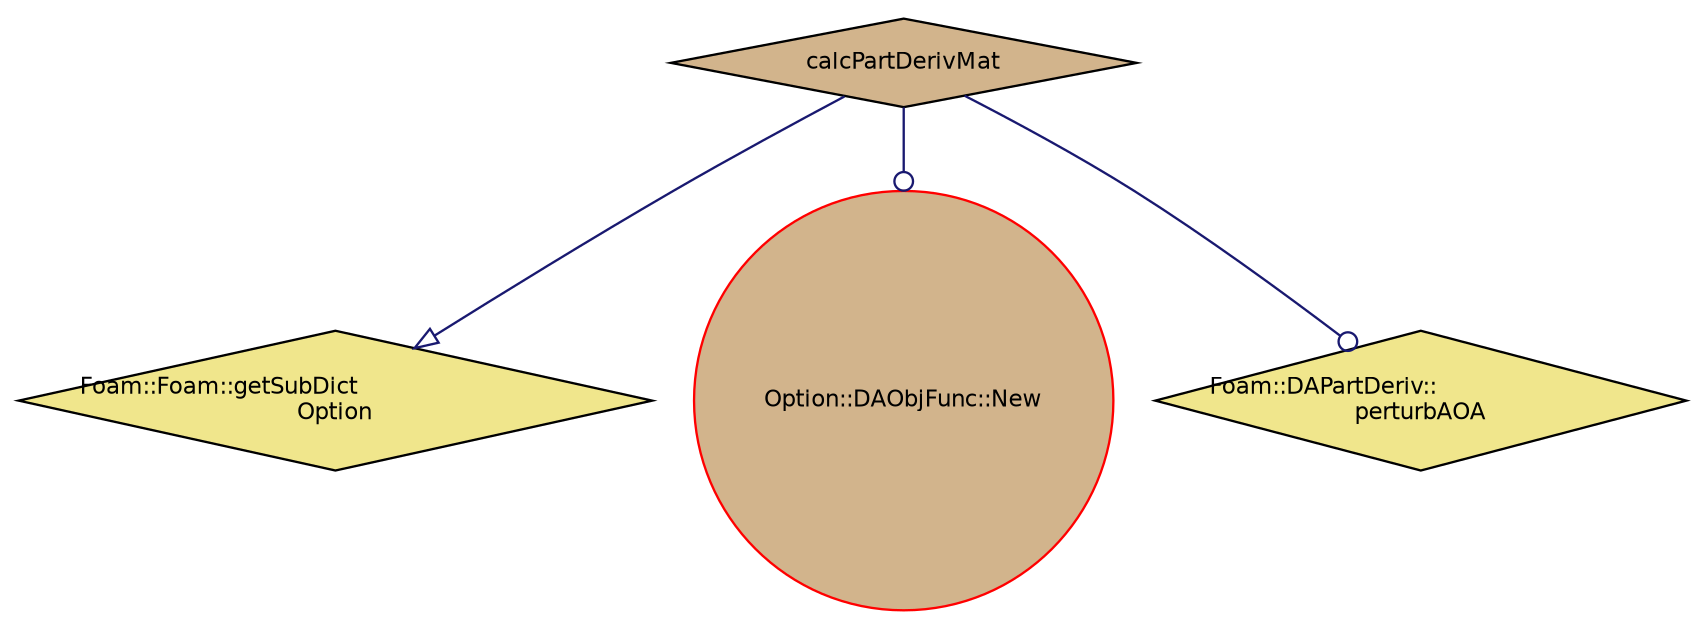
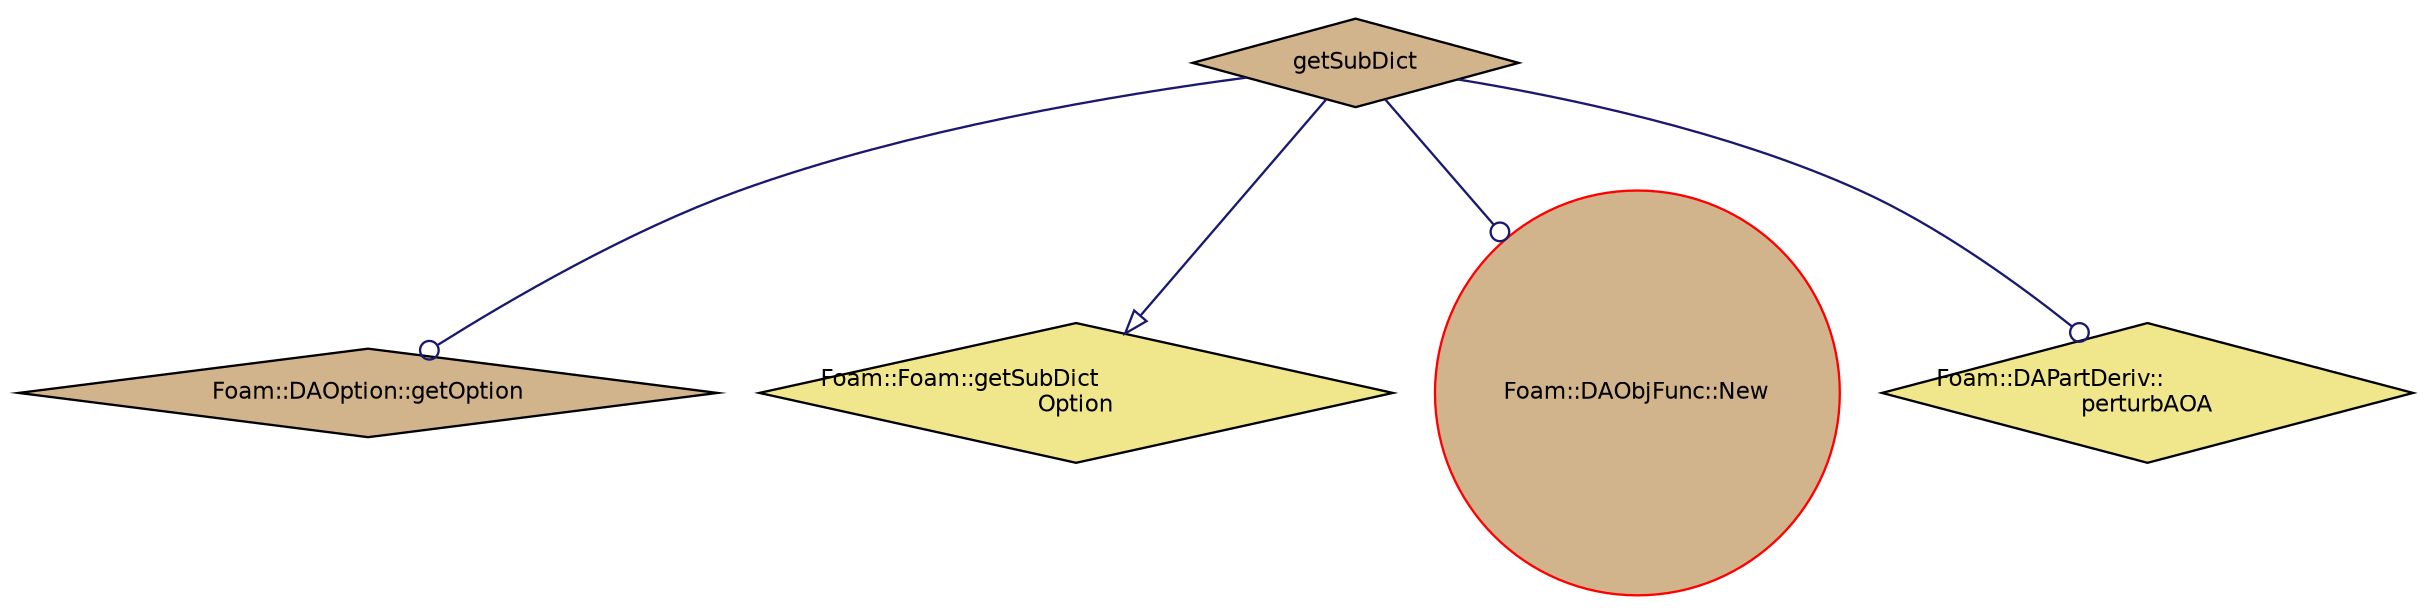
(904, 63) -> (1356, 63)
none -> (368, 393)
(904, 401) -> (1637, 393)
